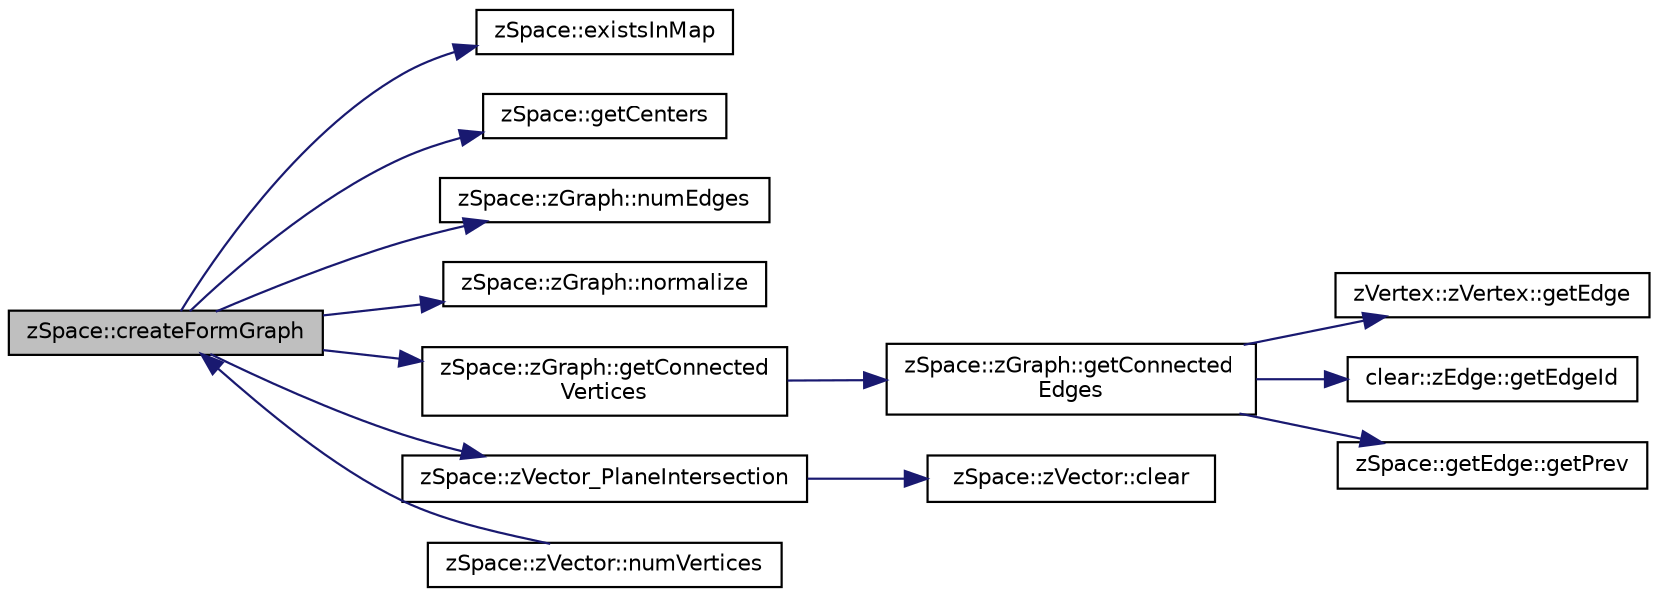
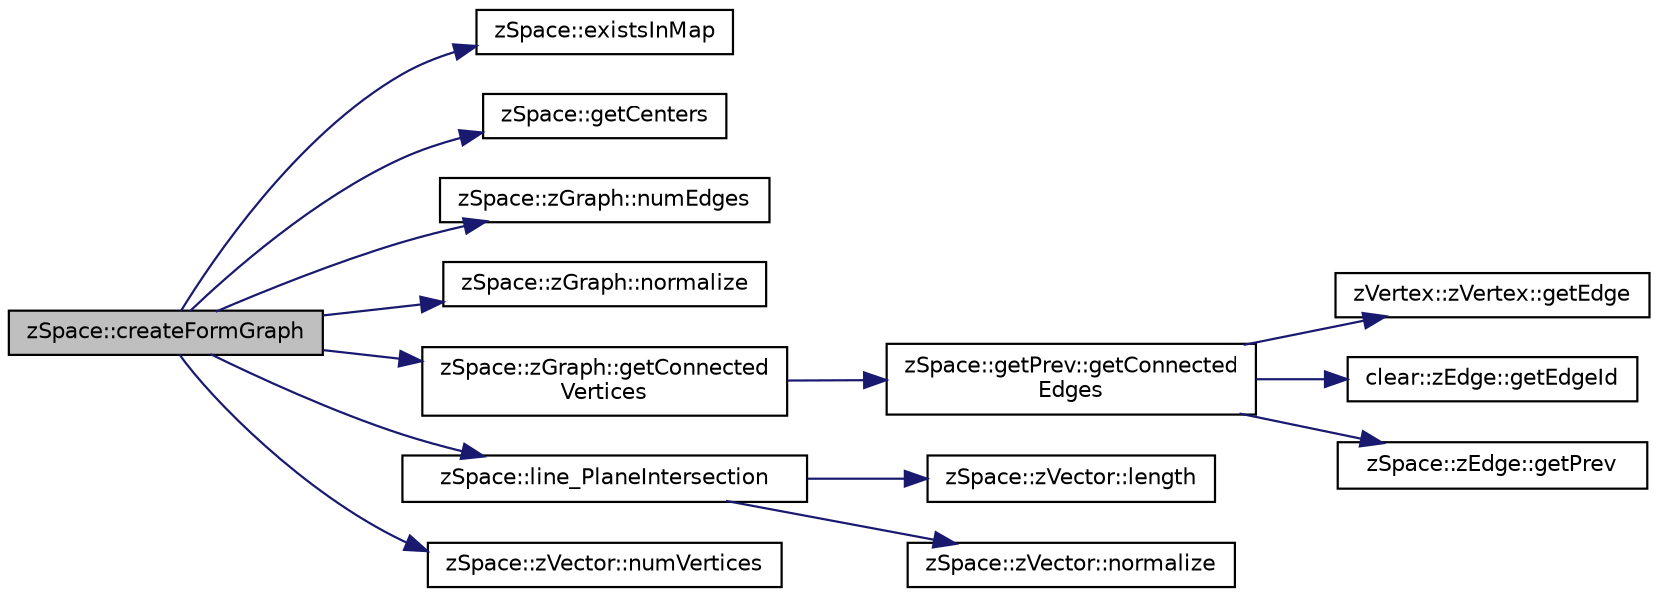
(1071, 379) -> (1071, 379)
(1492, 465) -> (1492, 465)
(605, 479) -> (605, 479)
(1071, 479) -> (1071, 479)
(370, 483) -> (283, 461)
none -> (1071, 565)
